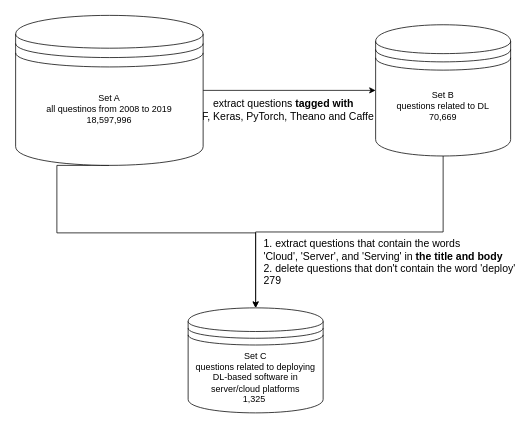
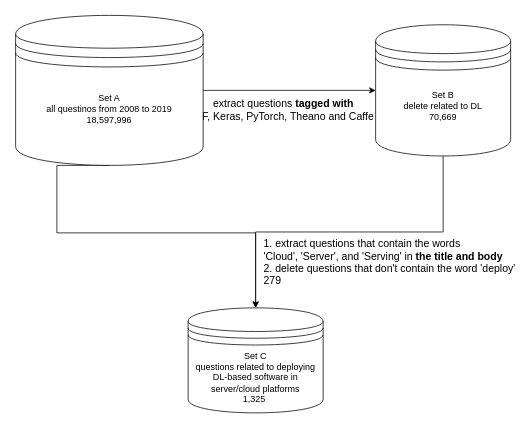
(443, 111) -> (443, 111)
